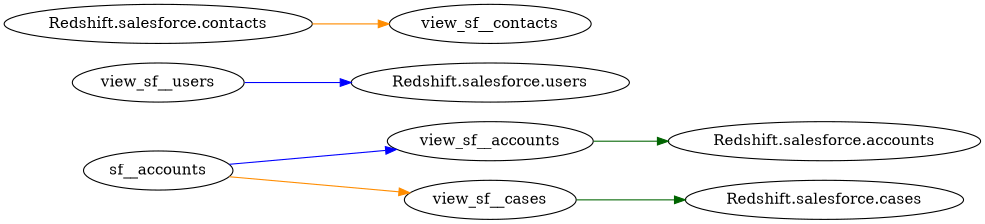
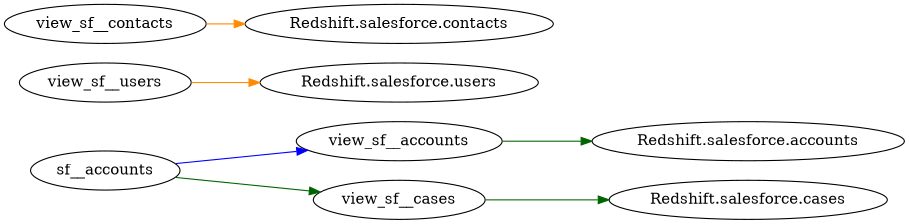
(345, 24) -> (220, 24)
(292, 83) -> (220, 83)
(314, 184) -> (242, 184)
